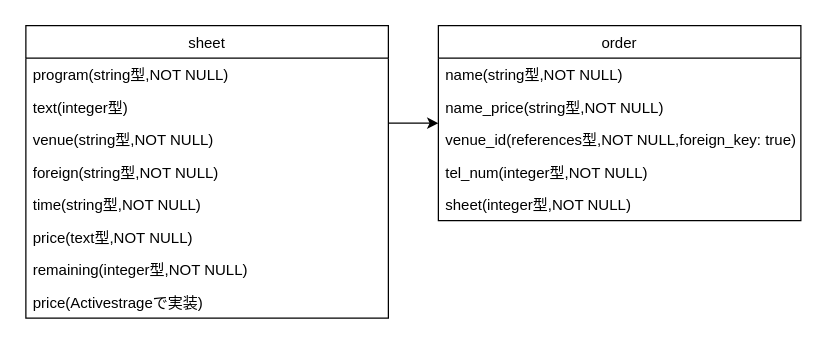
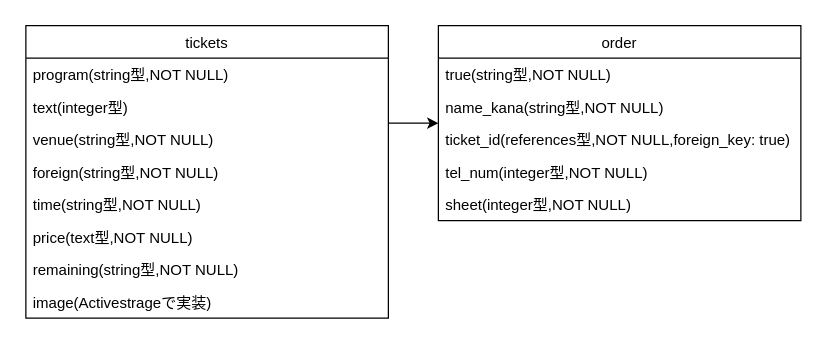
(206, 43) -> (206, 43)
(535, 75) -> (535, 75)
(558, 108) -> (556, 108)
(636, 140) -> (639, 140)
(144, 270) -> (139, 270)
(131, 303) -> (131, 303)
